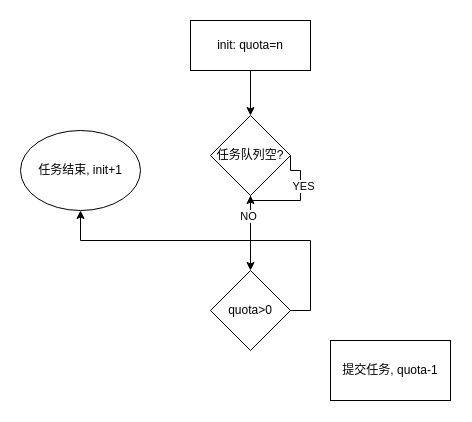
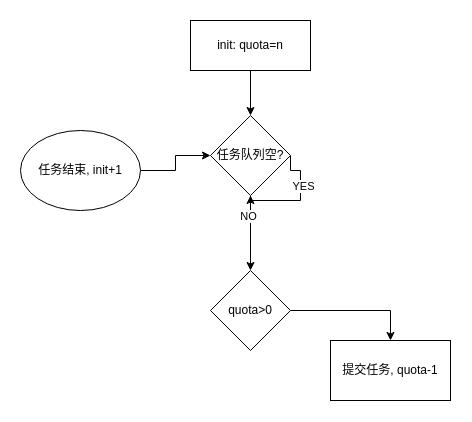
none -> (176, 167)
(221, 241) -> (361, 311)
